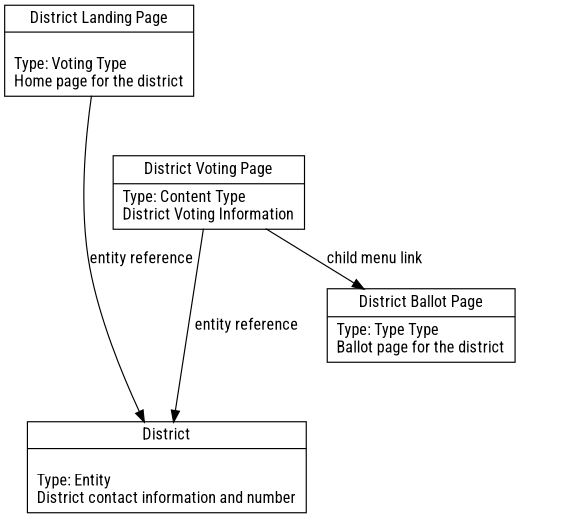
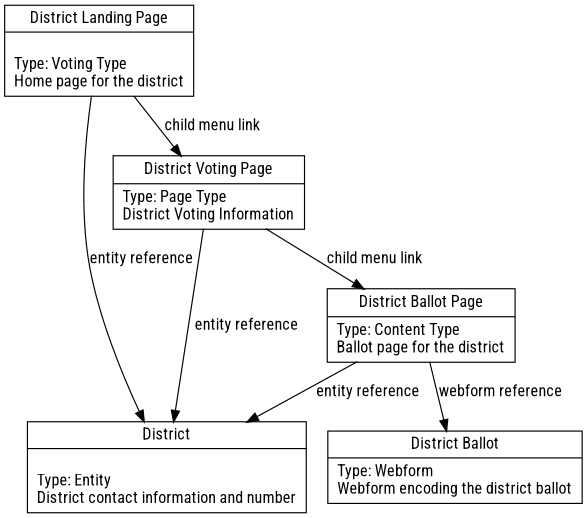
none -> (154, 122)
(184, 197) -> (175, 197)
(388, 330) -> (398, 330)
none -> (307, 389)
none -> (455, 467)
